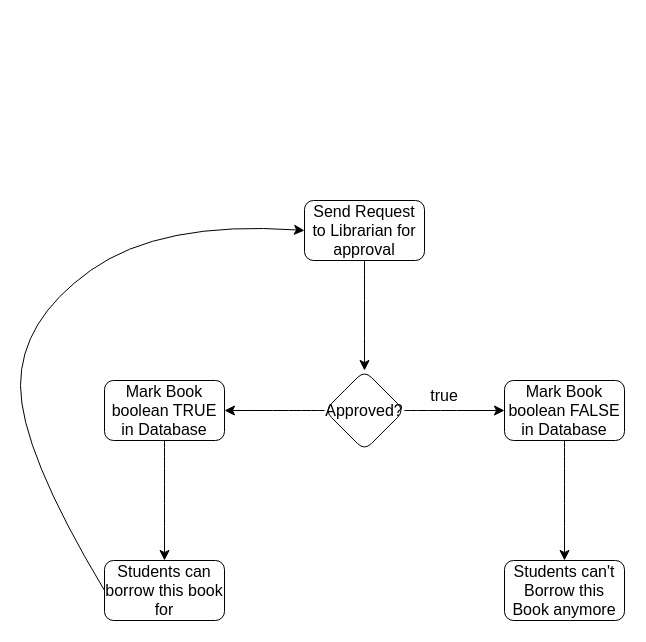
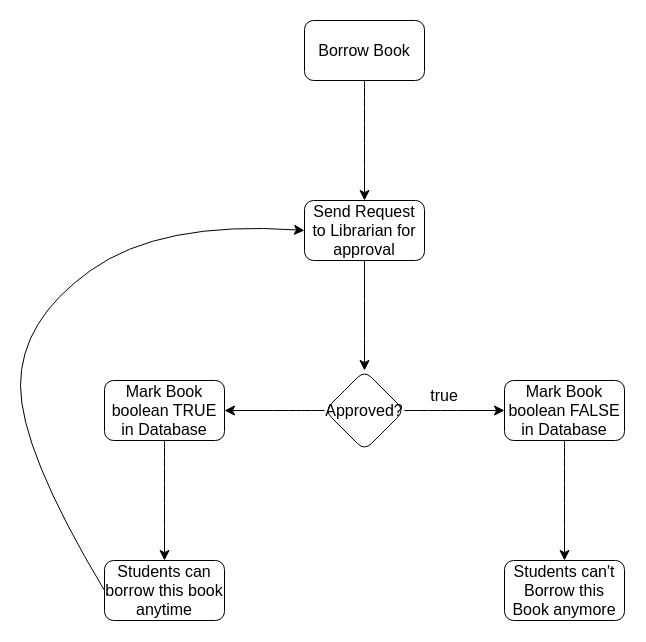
none -> (365, 51)
none -> (365, 138)
(165, 591) -> (165, 591)
